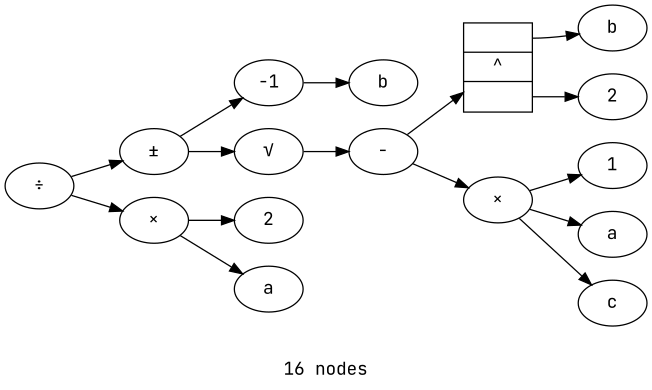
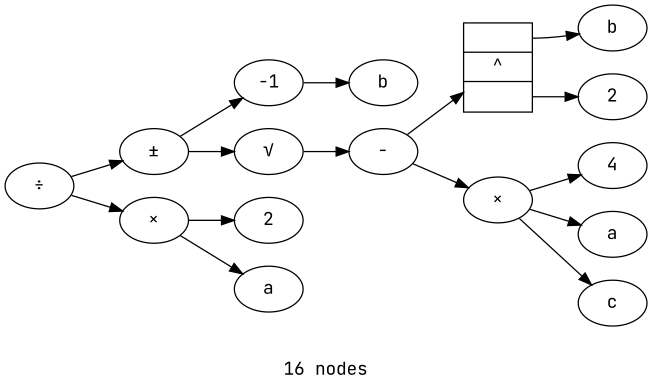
(613, 166) -> (613, 166)
